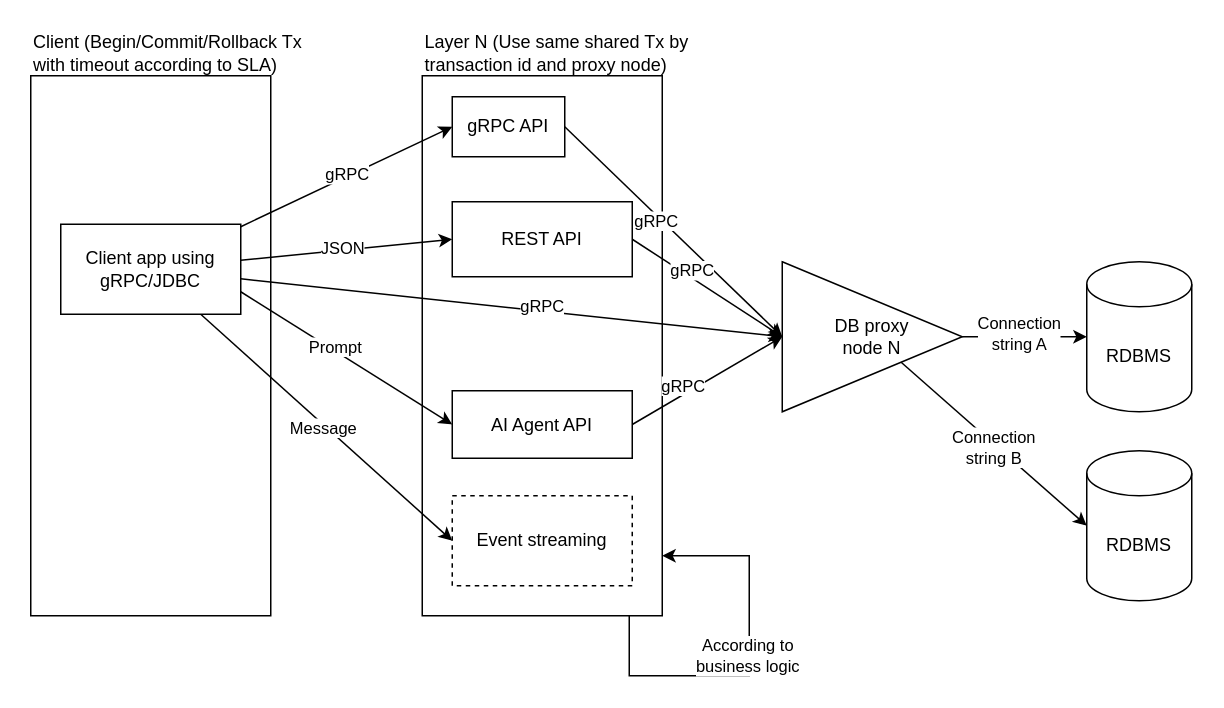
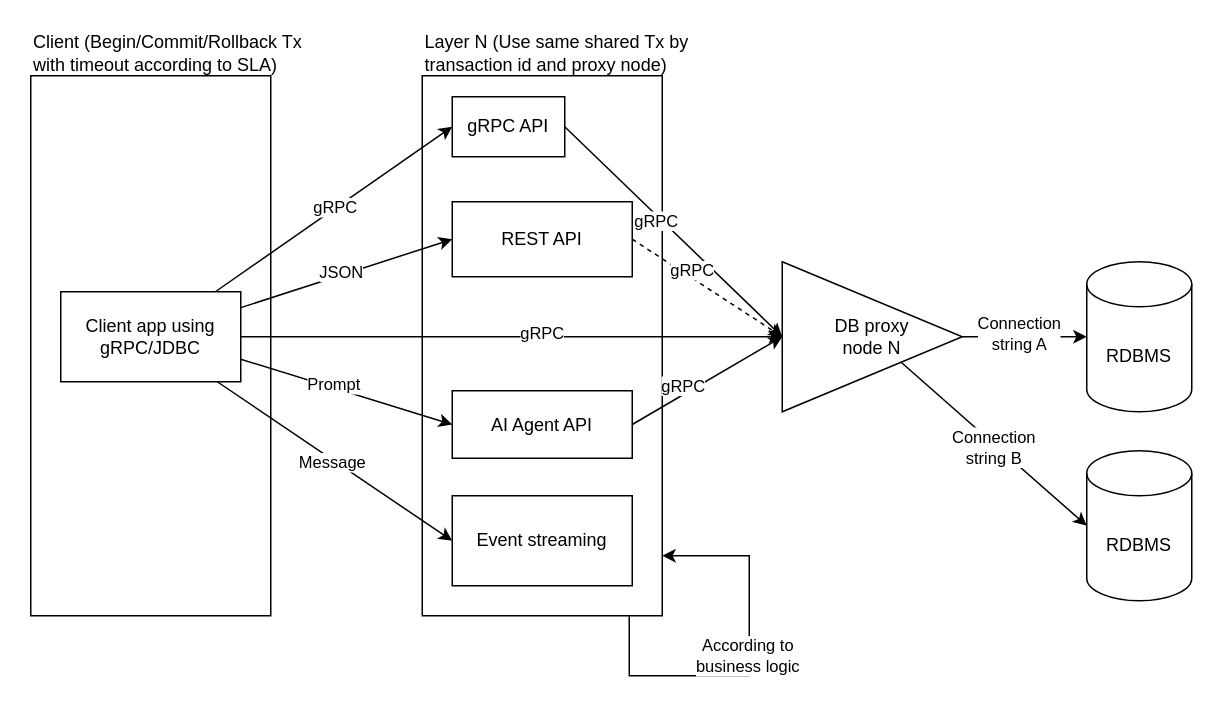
(151, 269) -> (151, 337)
(733, 305) -> (733, 305)
(542, 541) -> (542, 541)
